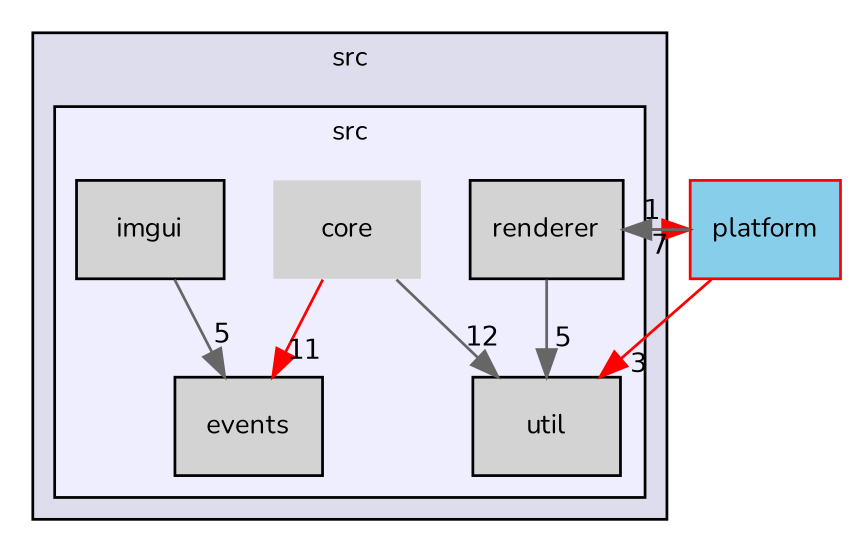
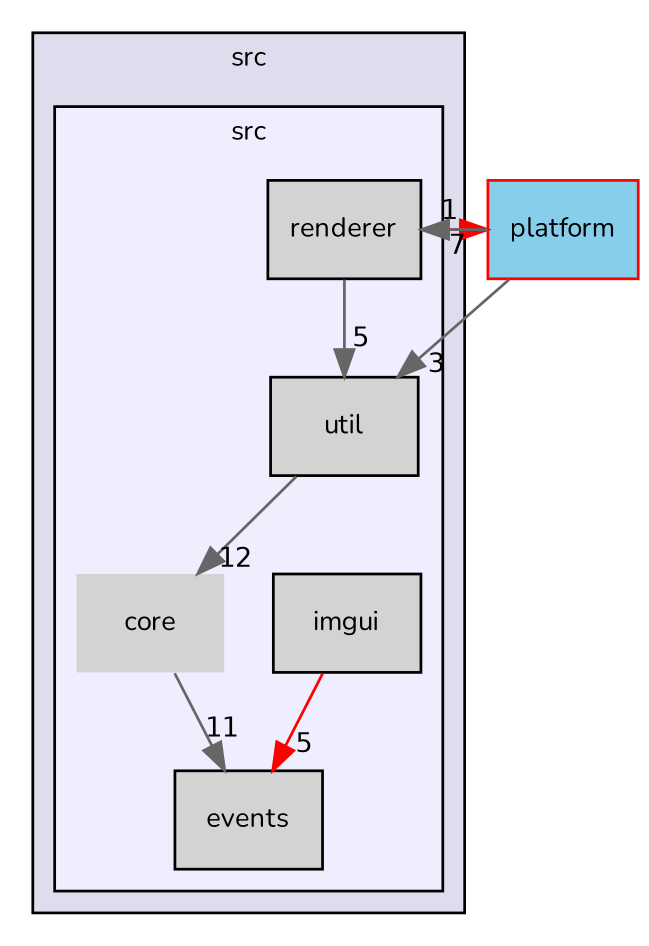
(684, 303) -> (482, 303)
(193, 316) -> (304, 709)
(304, 316) -> (193, 709)
(437, 319) -> (257, 515)
